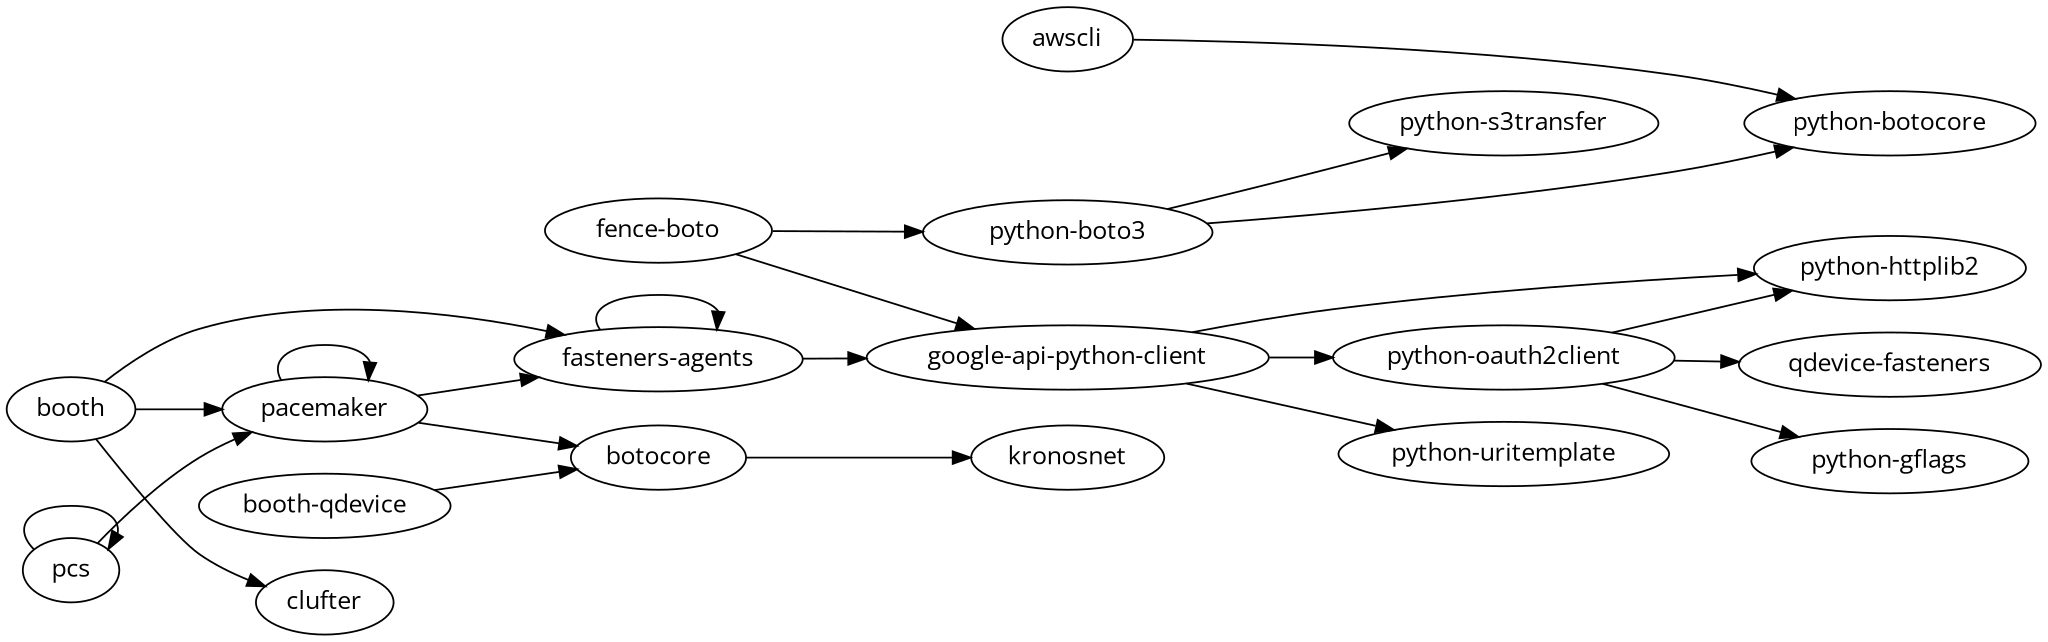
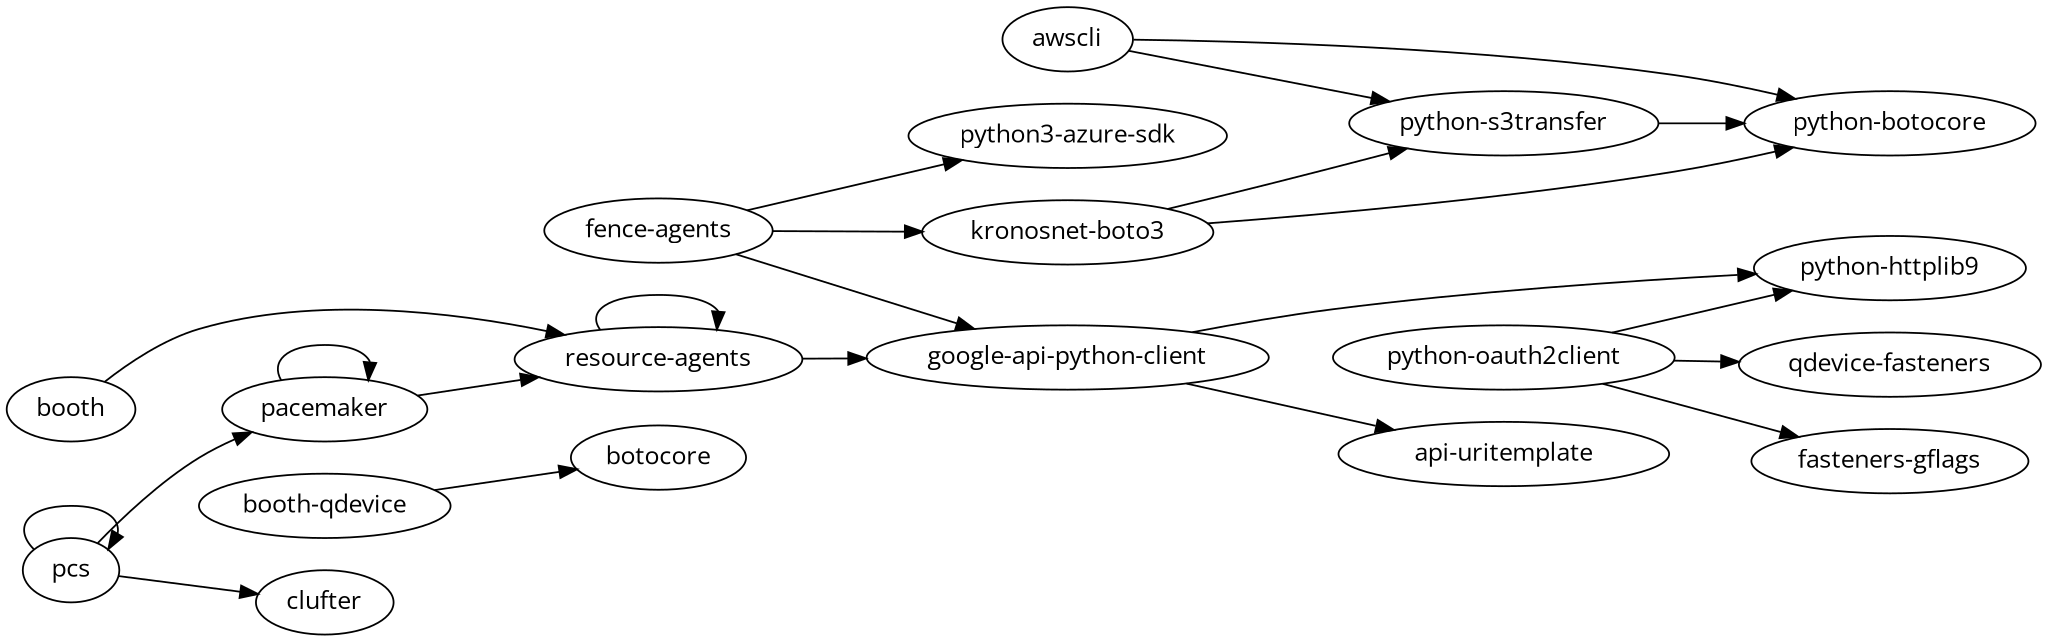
none -> (1250, 74)
none -> (1692, 123)
none -> (1068, 136)
(658, 231) -> (658, 231)
(1068, 232) -> (1068, 232)
(1890, 268) -> (1890, 268)
(1292, 358) -> none
(658, 359) -> (658, 359)
(170, 409) -> none
(489, 433) -> none
(1504, 454) -> (1504, 454)
(1068, 458) -> none
(1890, 461) -> (1890, 461)
(164, 520) -> (179, 584)
